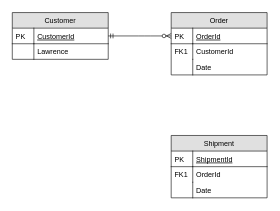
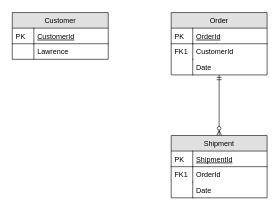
(165, 36) -> none
none -> (219, 129)
